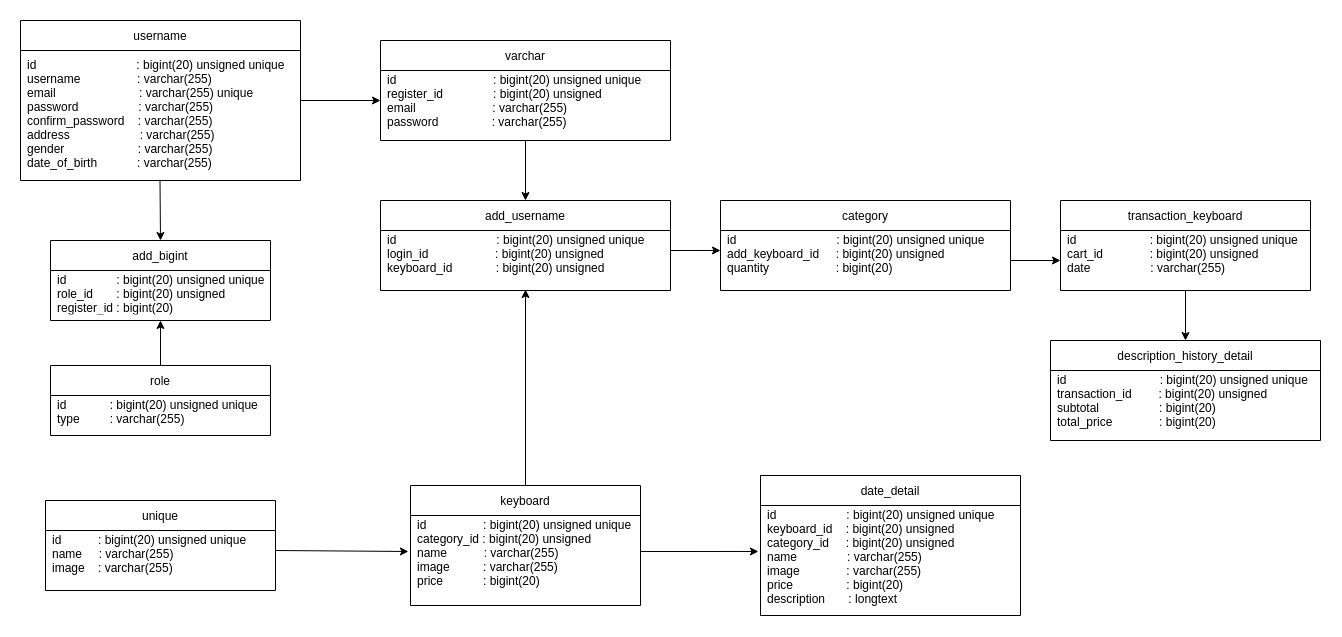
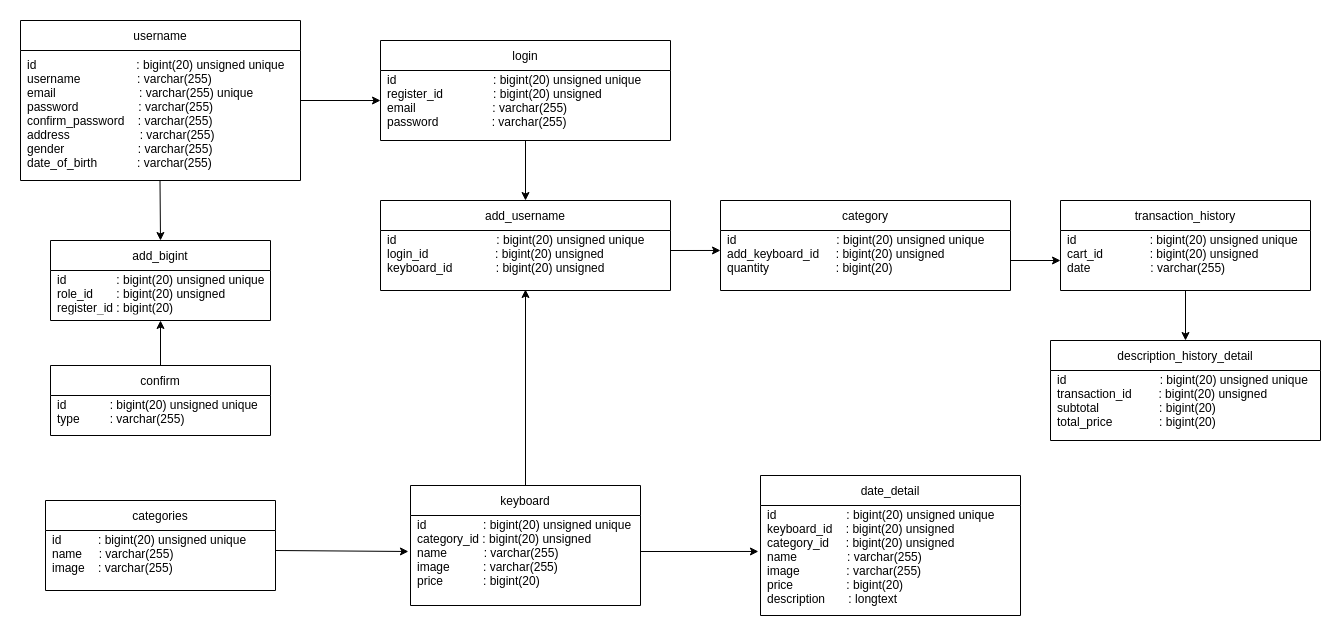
(525, 56) -> (525, 56)
(1185, 216) -> (1185, 216)
(160, 381) -> (160, 381)
(160, 516) -> (160, 516)
